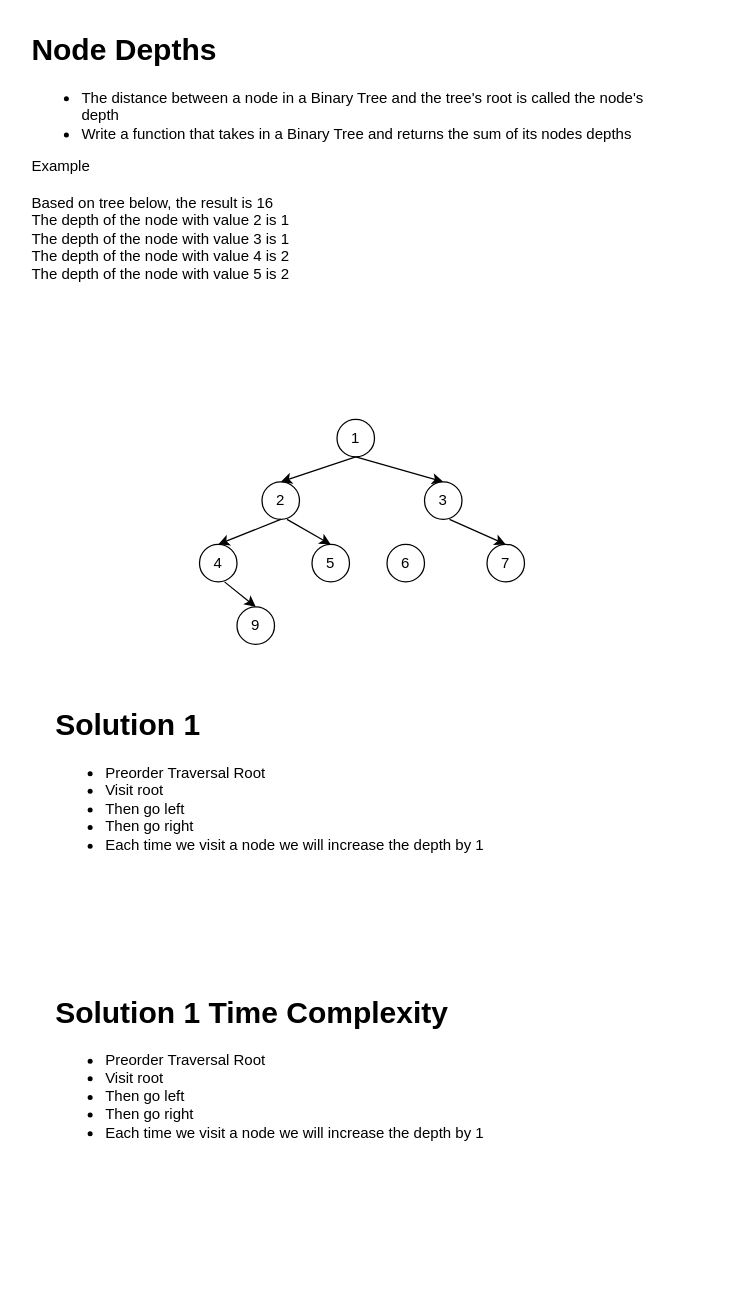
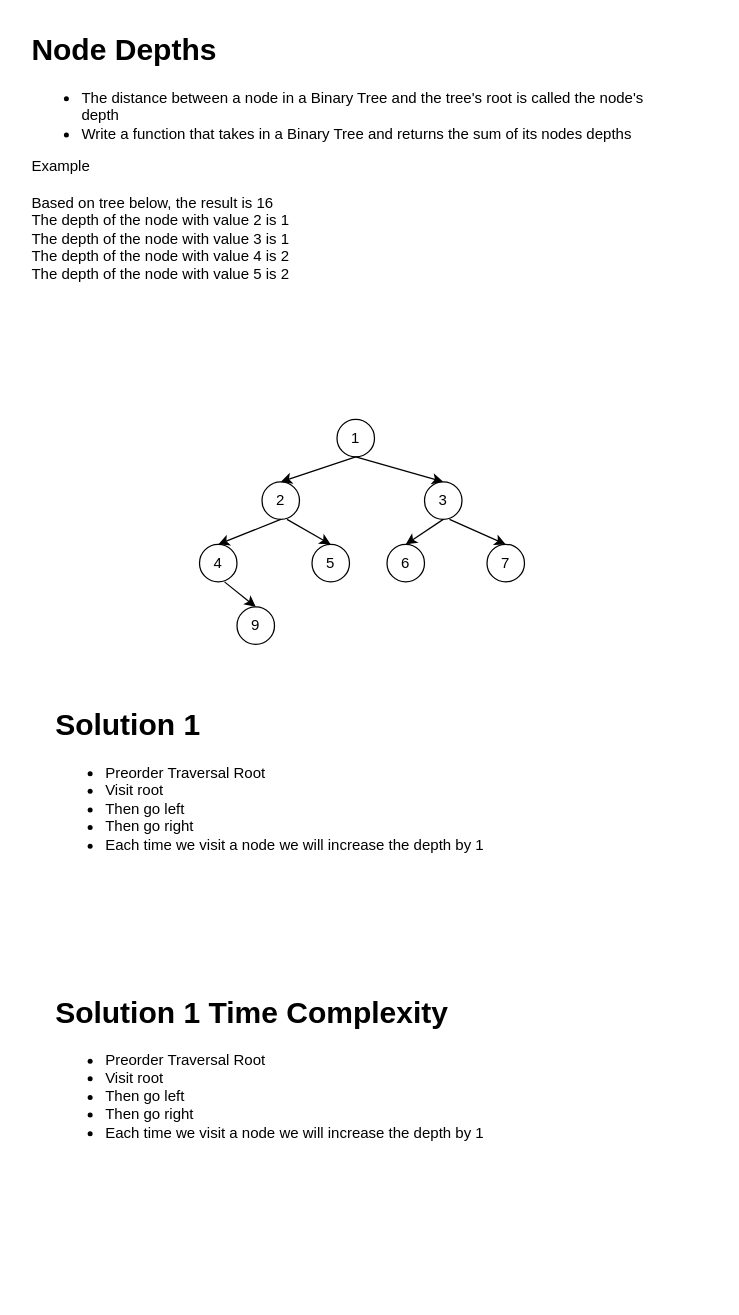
none -> (428, 529)
